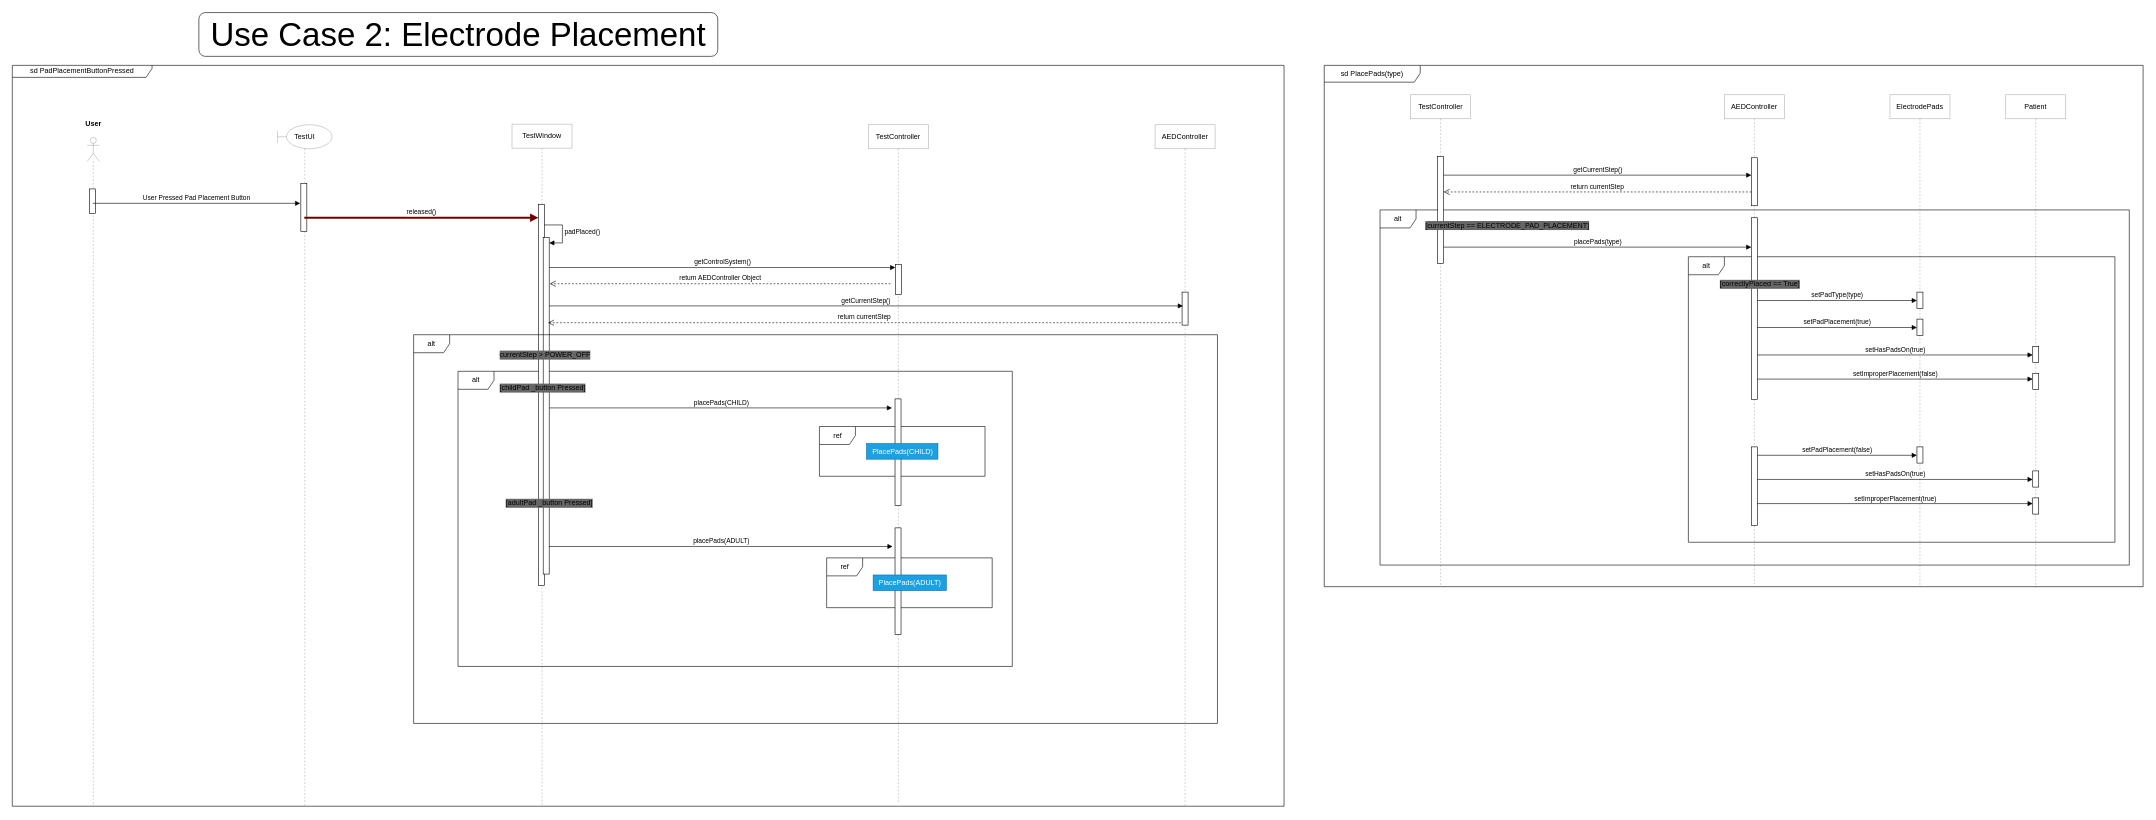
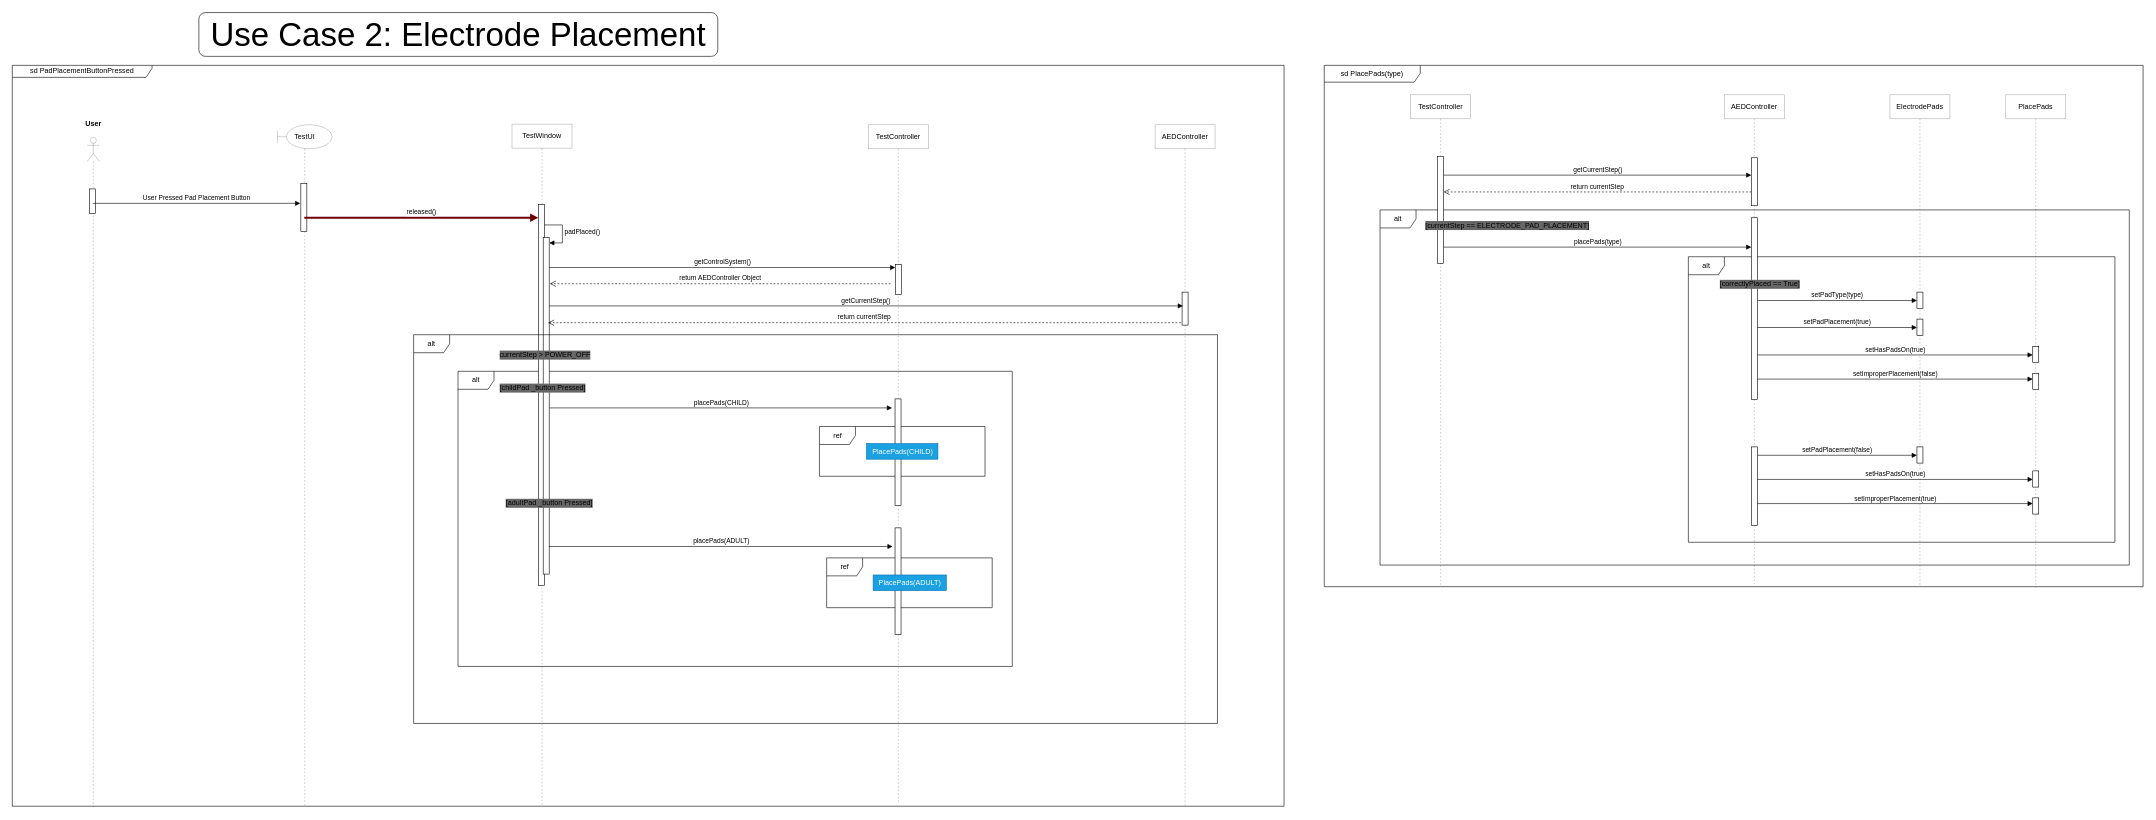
(2036, 107) -> (2036, 107)
